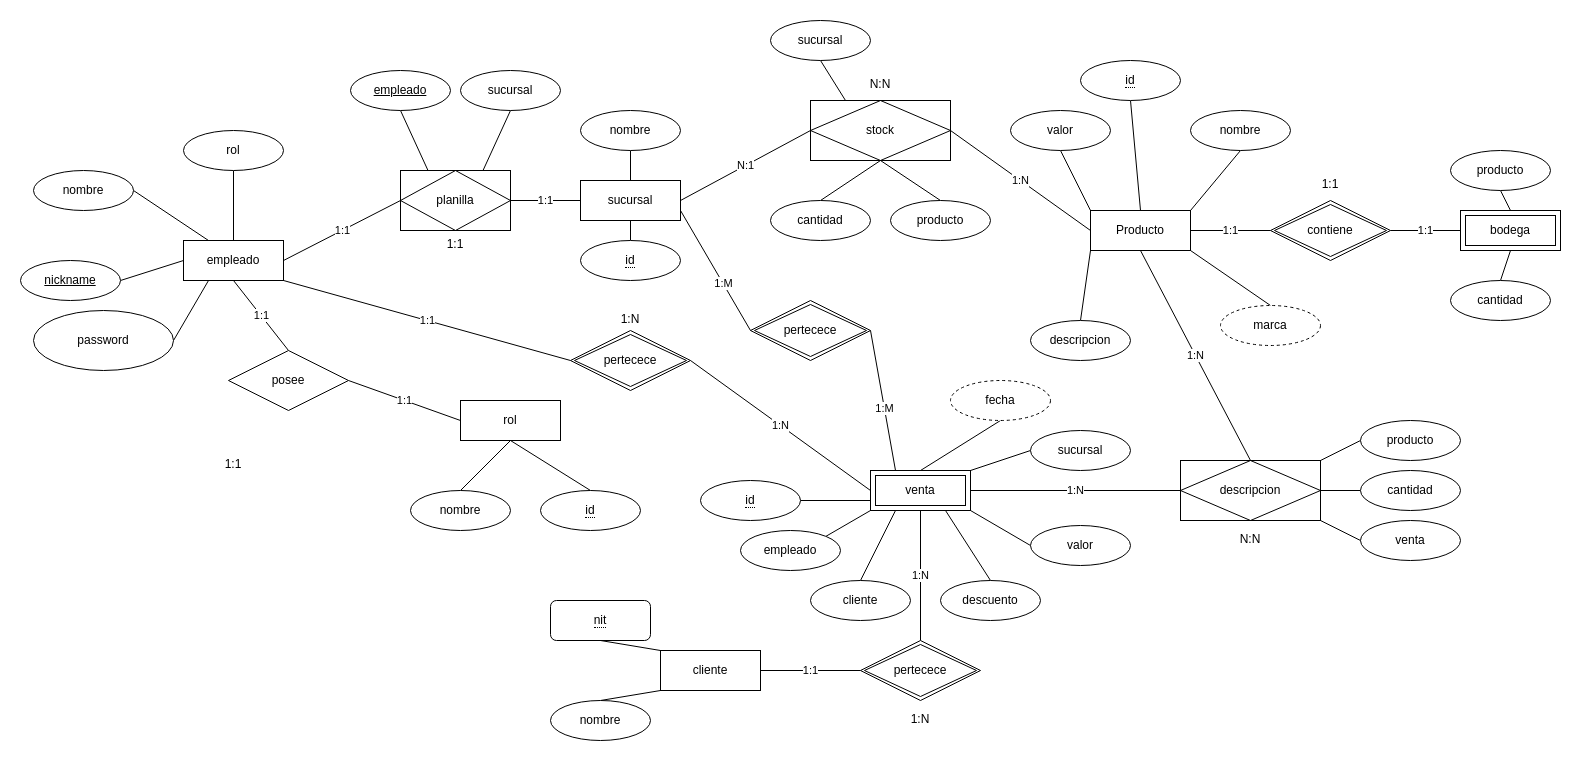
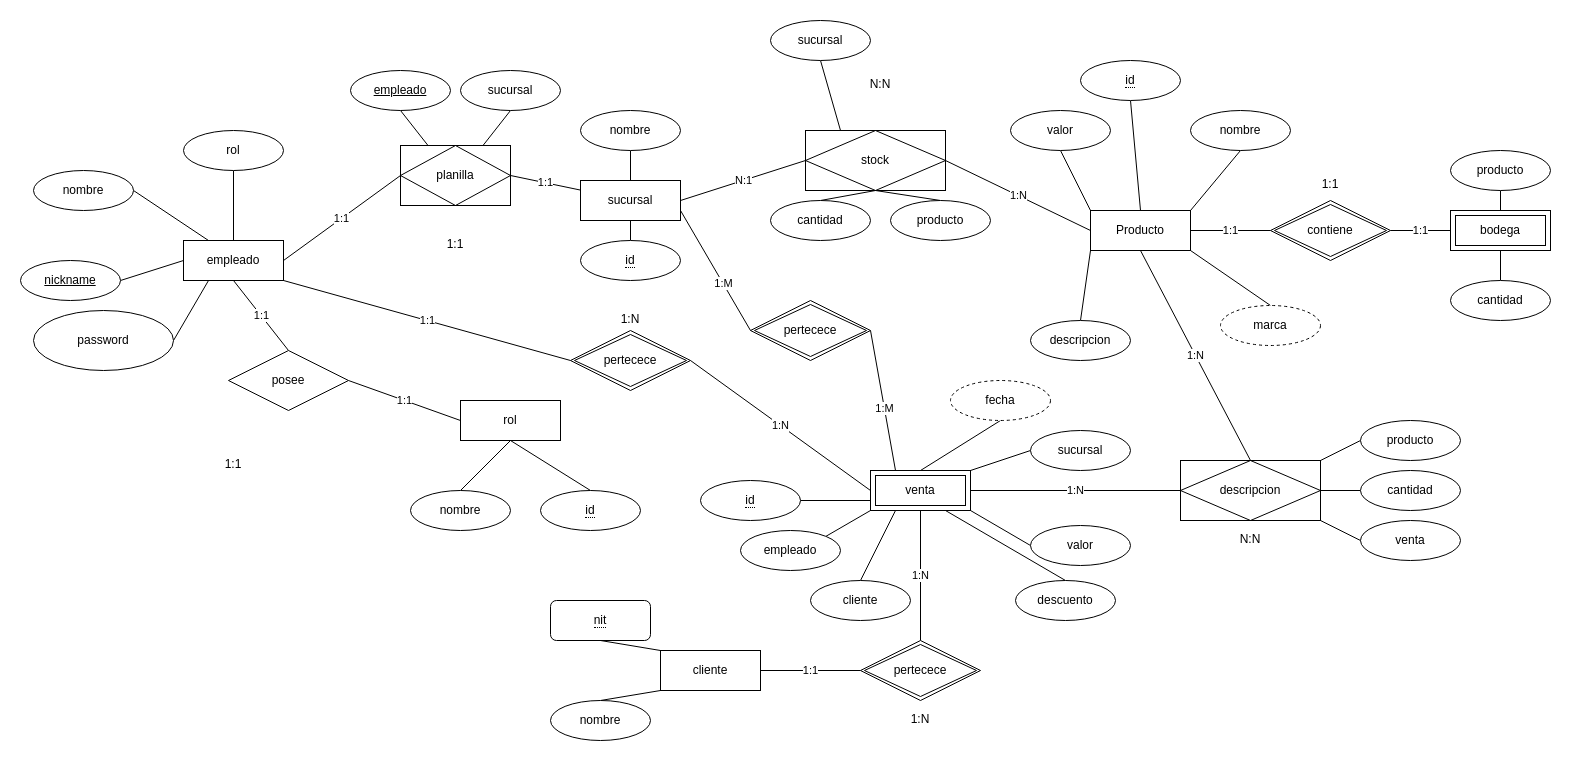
(881, 131) -> (876, 161)
(456, 201) -> (456, 176)
(1511, 231) -> (1501, 231)
(991, 601) -> (1066, 601)
